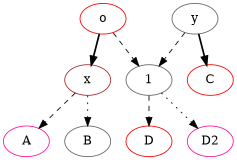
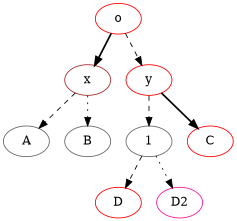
(195, 19) -> (149, 80)
(123, 46) -> (132, 46)
(26, 141) -> (26, 141)
